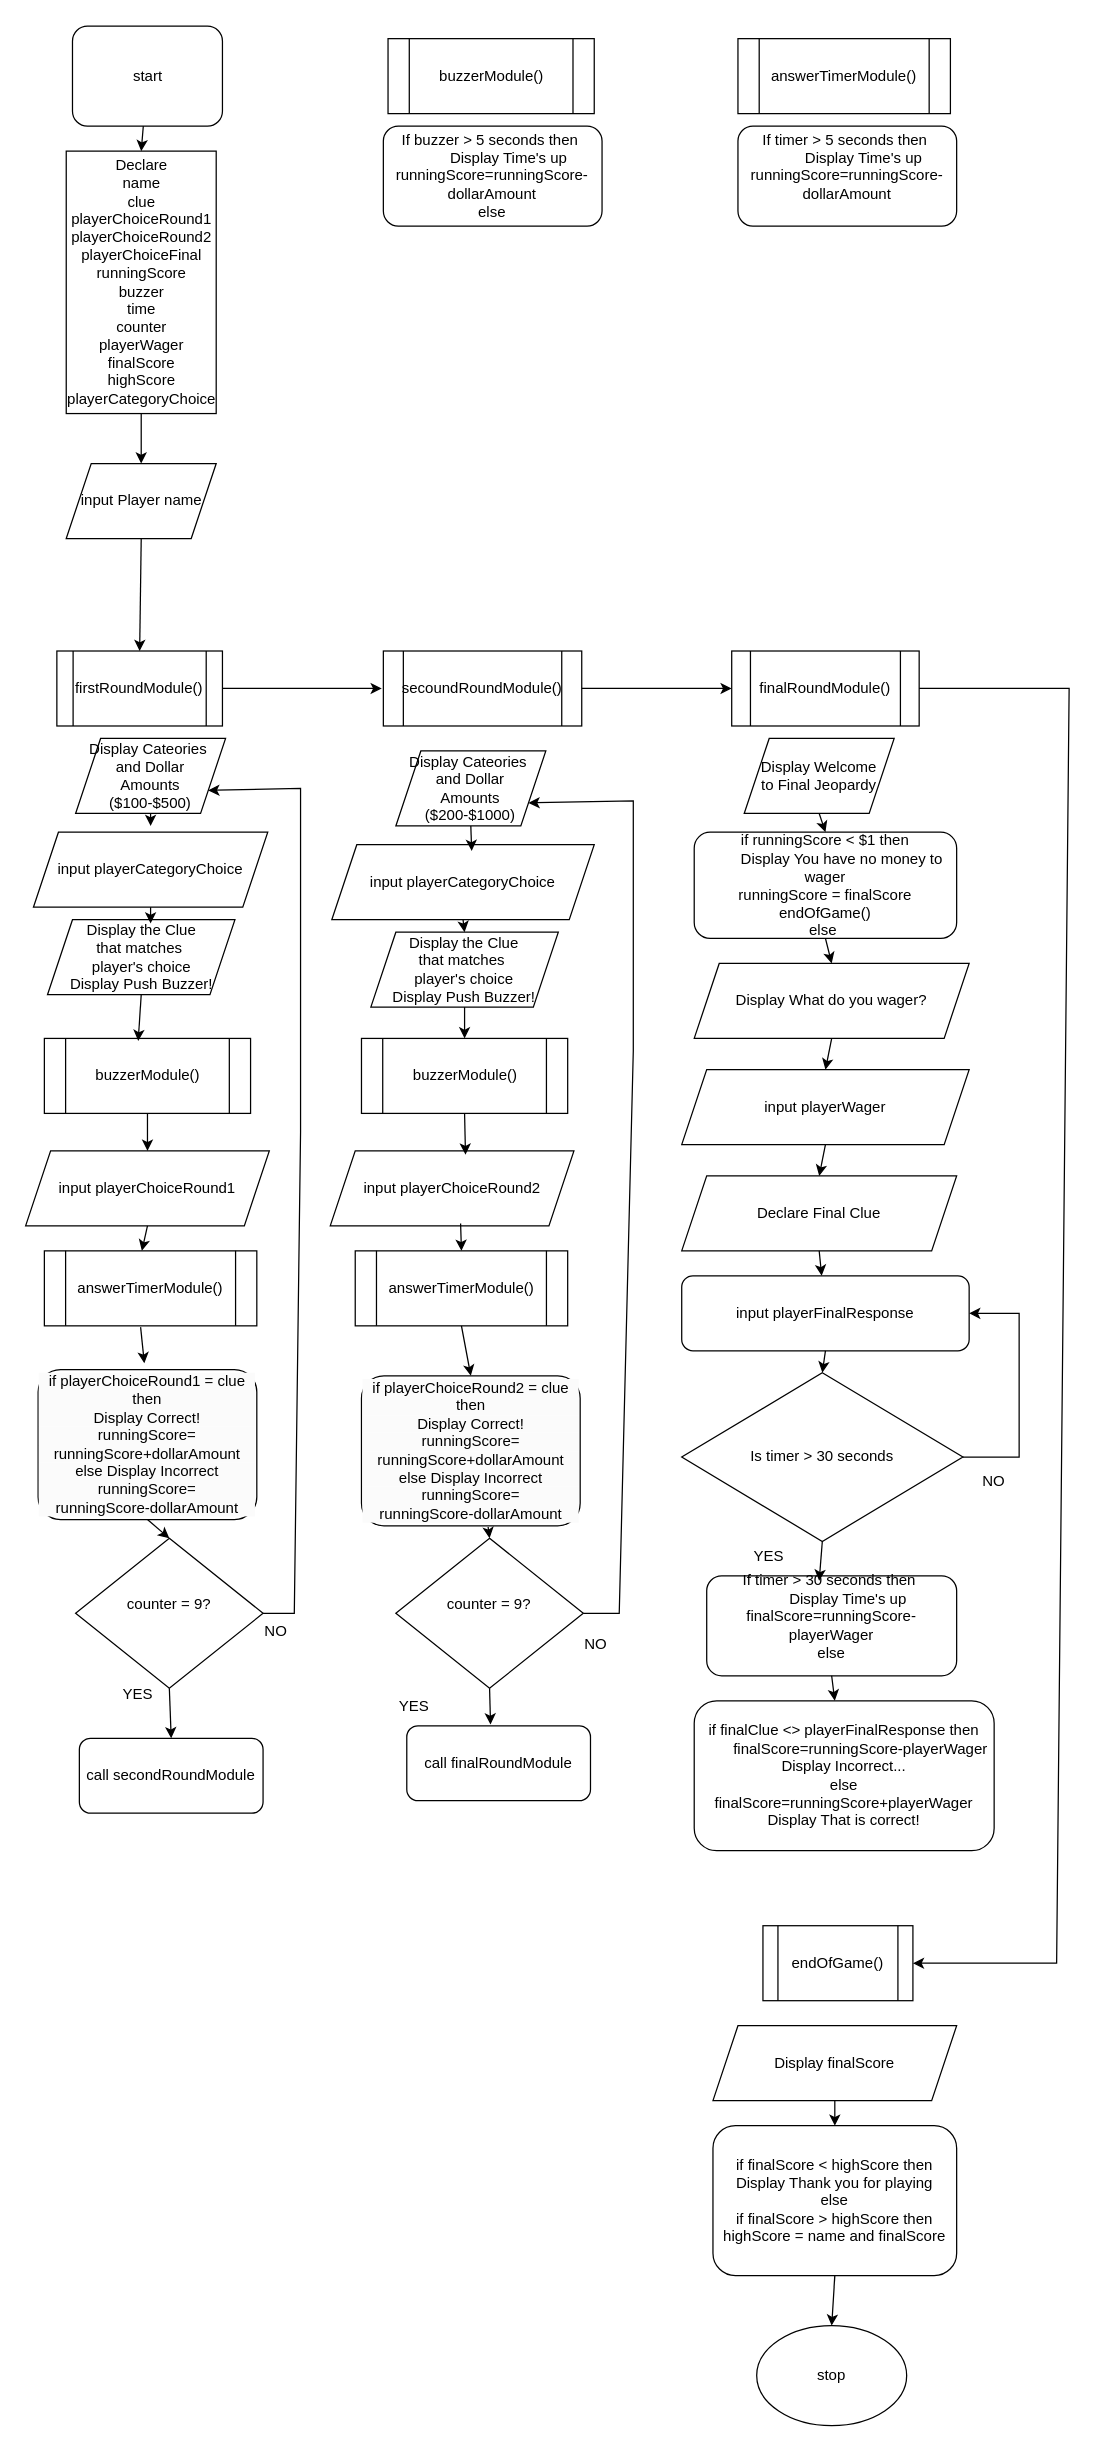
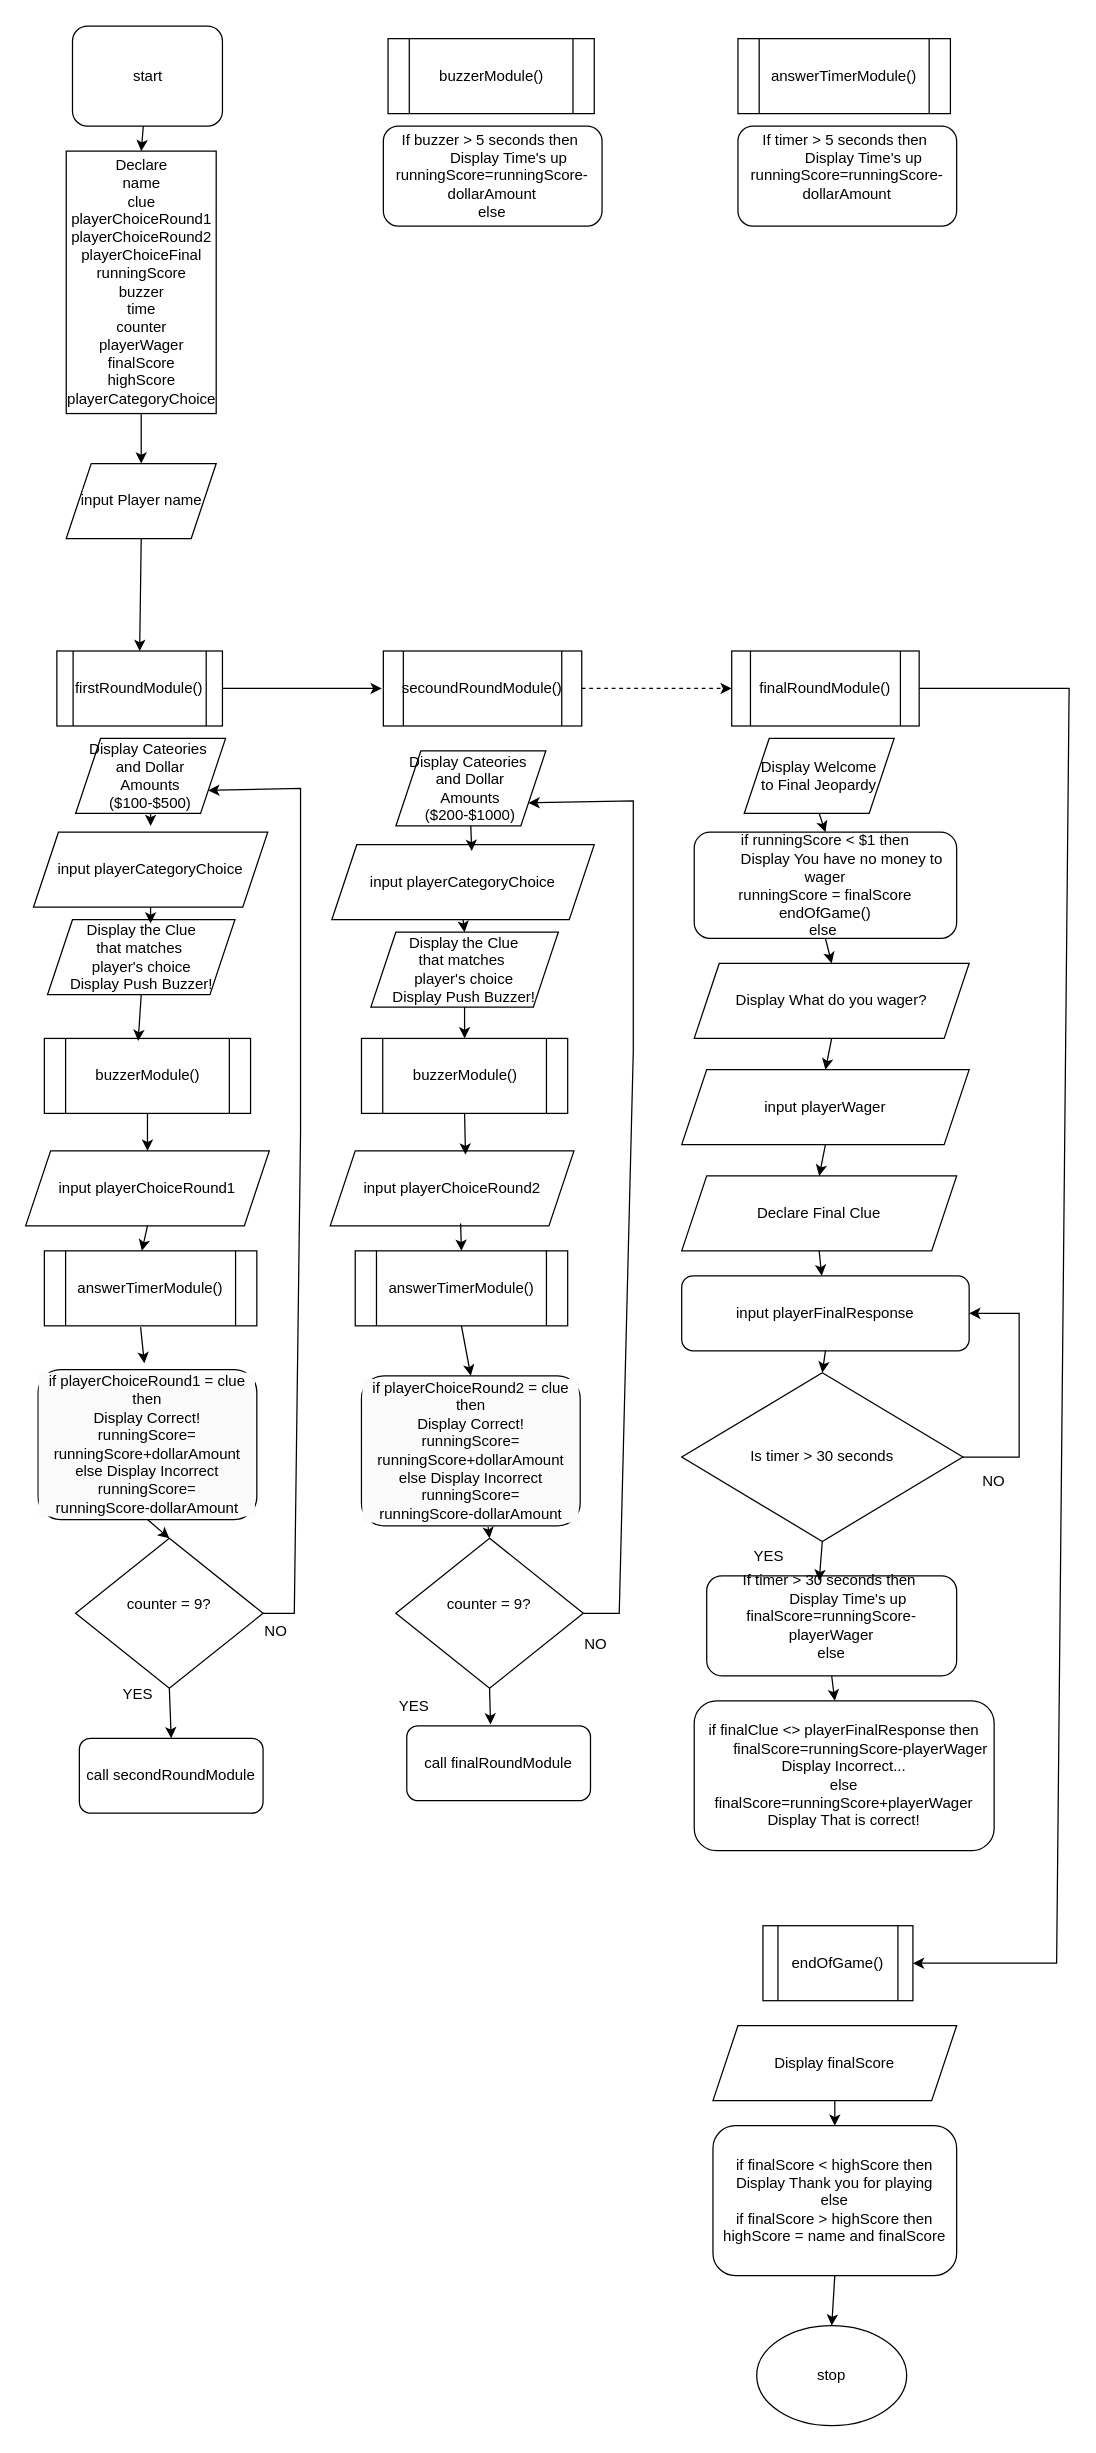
(653, 688) -> (653, 688)
